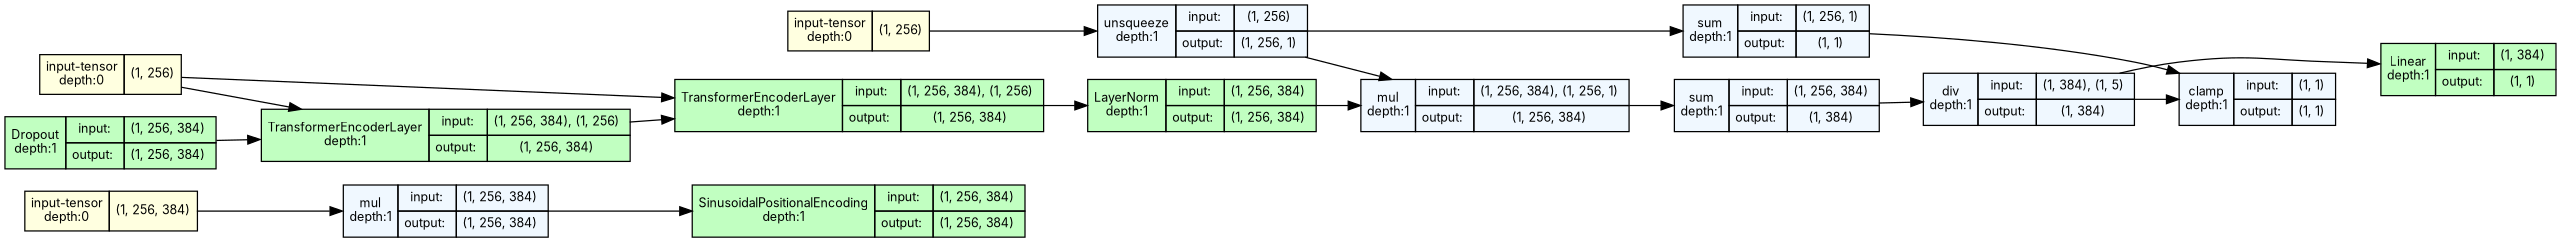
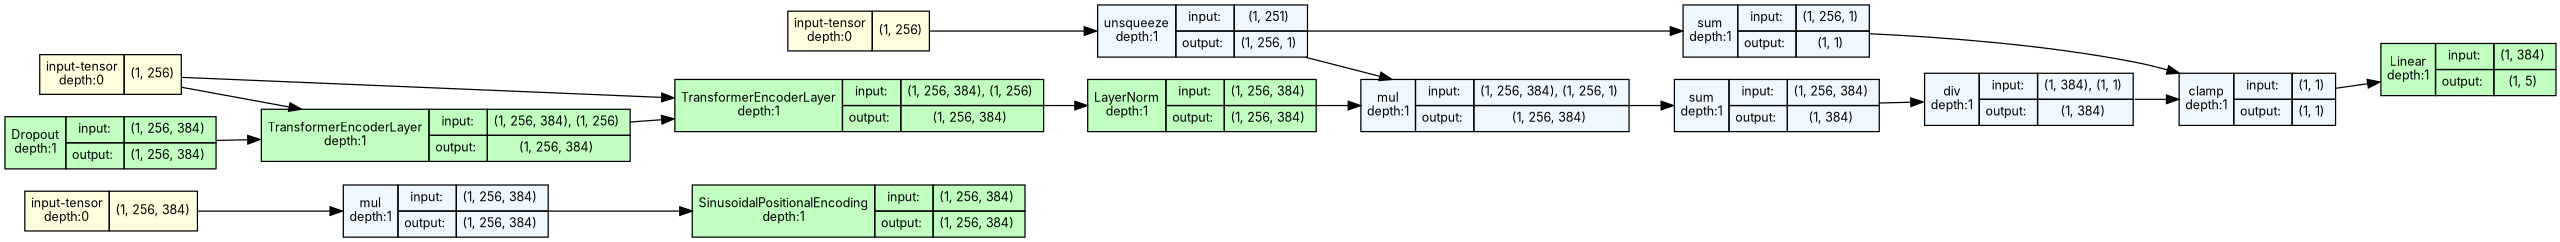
(1271, 17) -> (1271, 17)
(2243, 58) -> (2352, 86)
(2525, 82) -> (2525, 82)
(2085, 86) -> (2085, 86)
